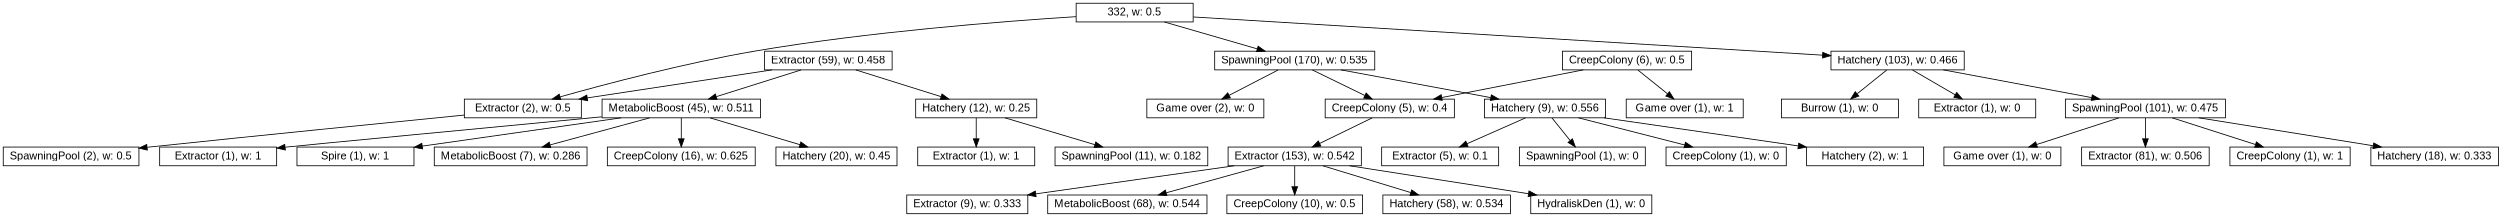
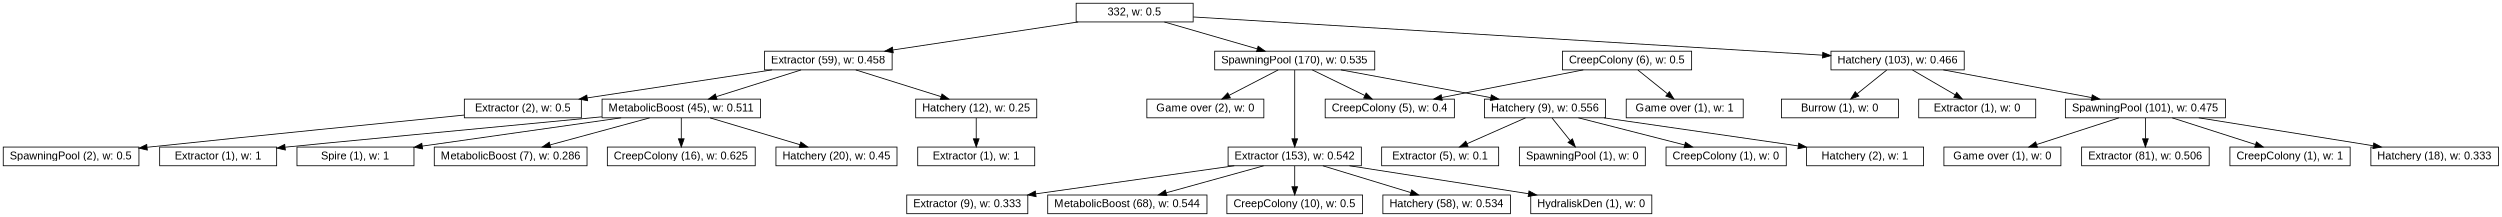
(816, 42) -> (986, 36)
(1346, 131) -> (1295, 104)
(1131, 156) -> none
